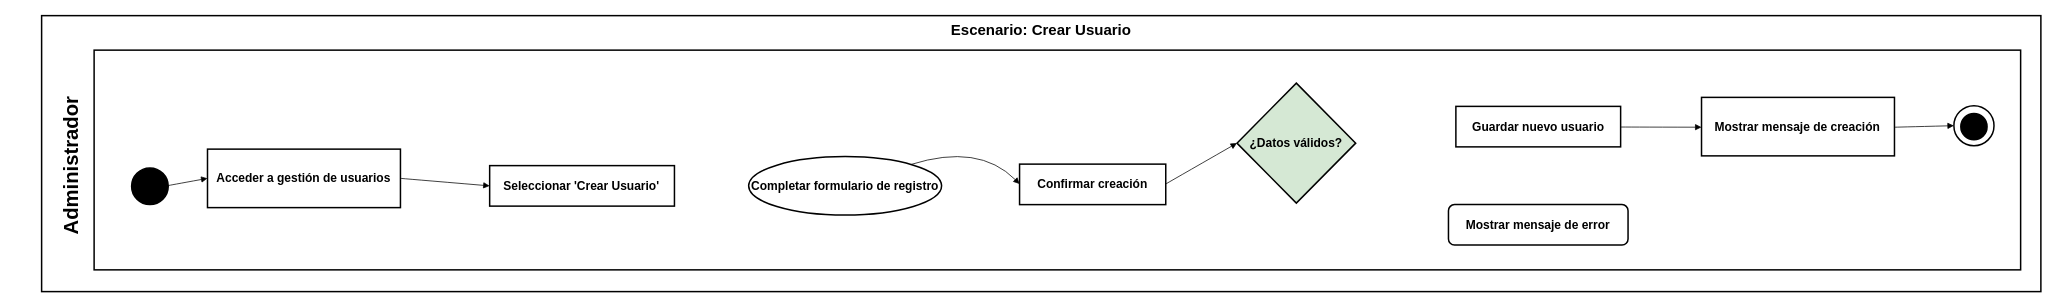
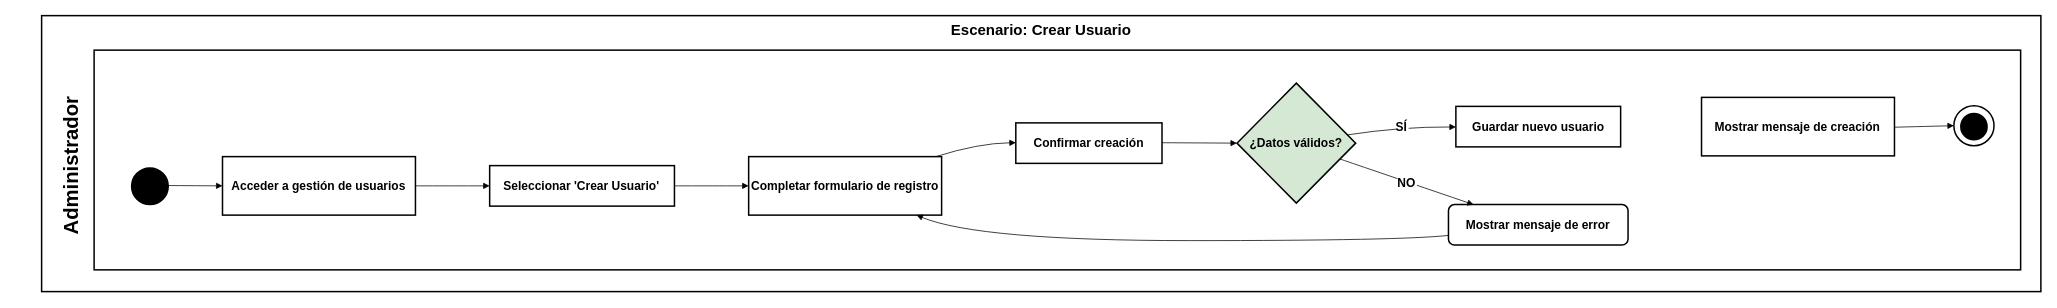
(1690, 127) -> none
none -> (1393, 129)
(304, 178) -> (319, 186)
none -> (1405, 181)
(1093, 184) -> (1089, 143)
none -> (742, 186)
(845, 186) -> (845, 186)
none -> (1021, 235)
